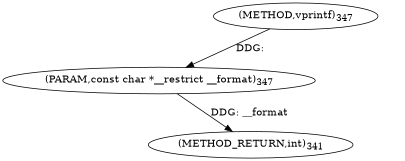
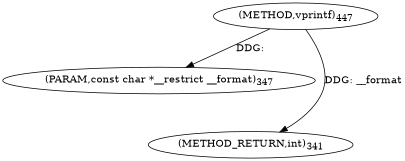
(344, 15) -> (344, 15)
(202, 111) -> (324, 85)
